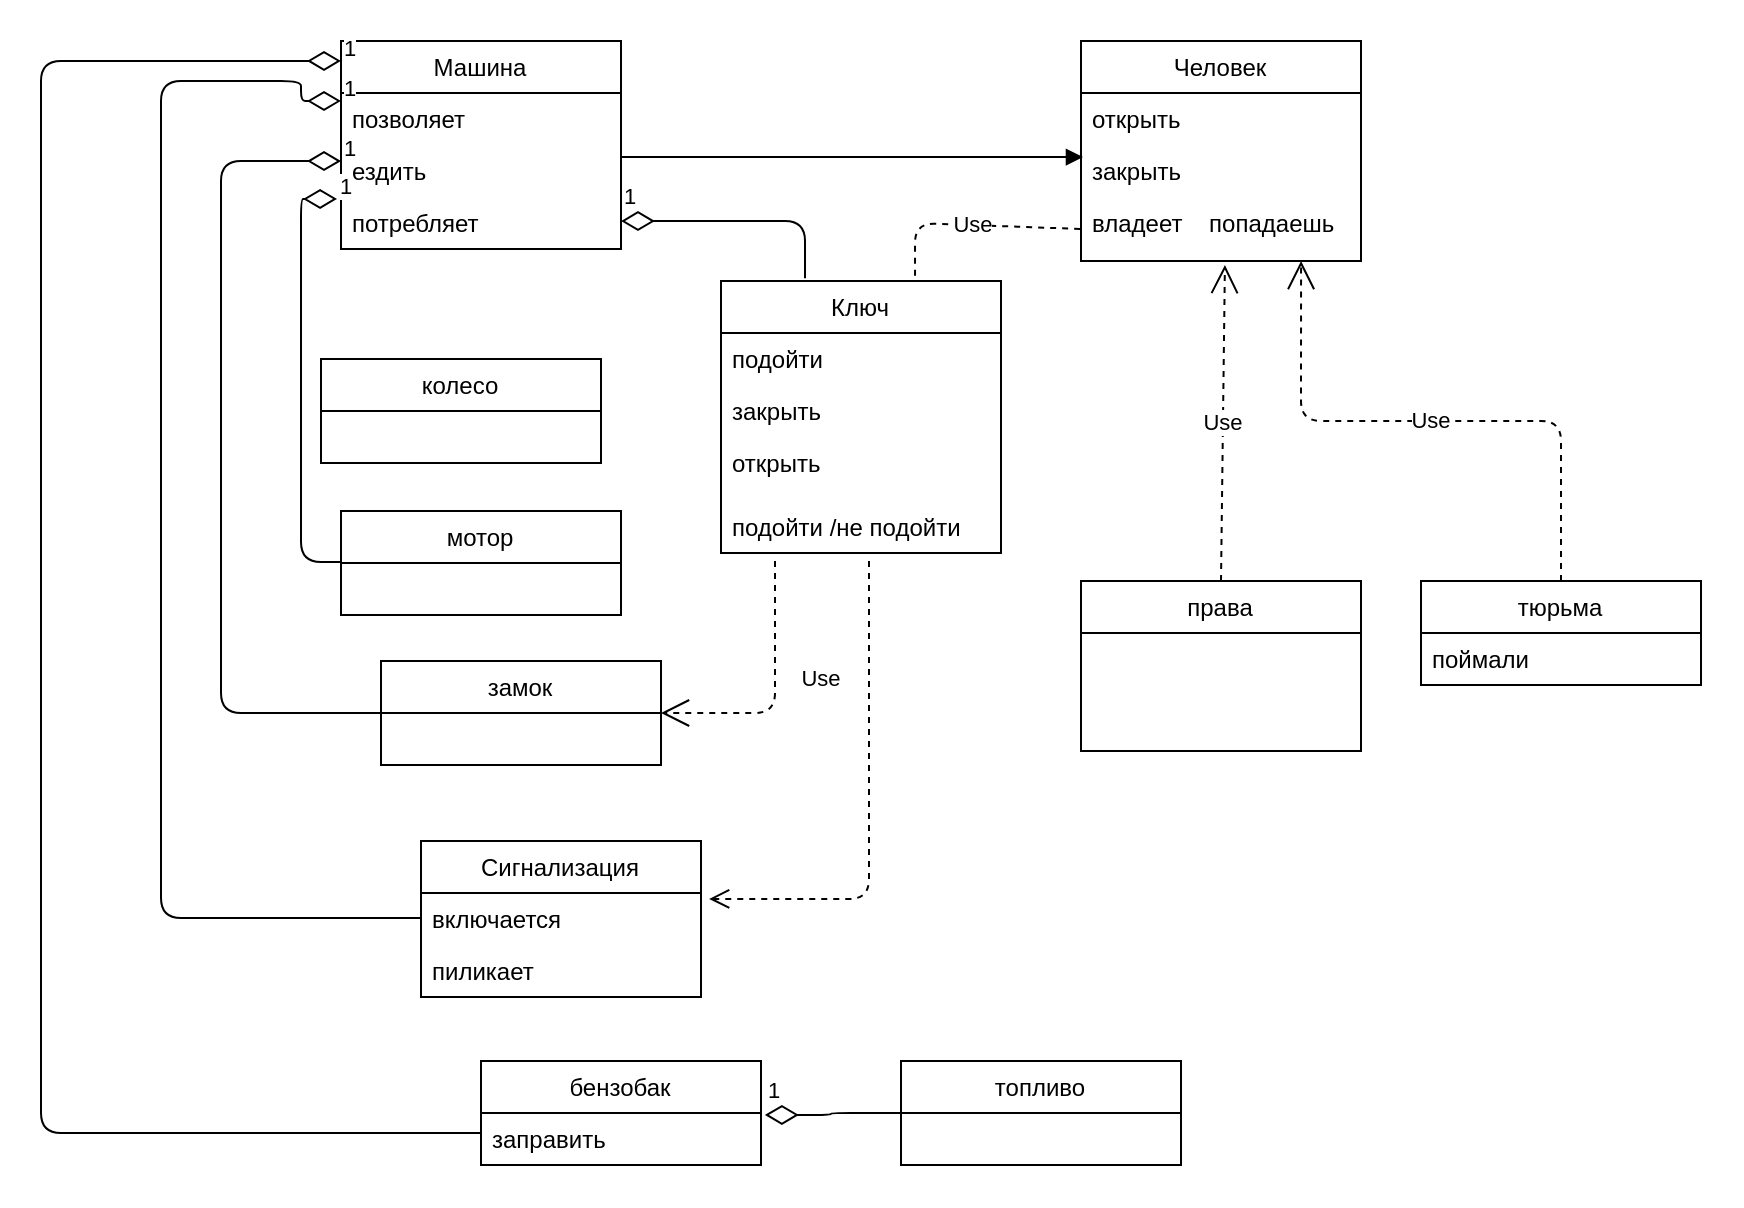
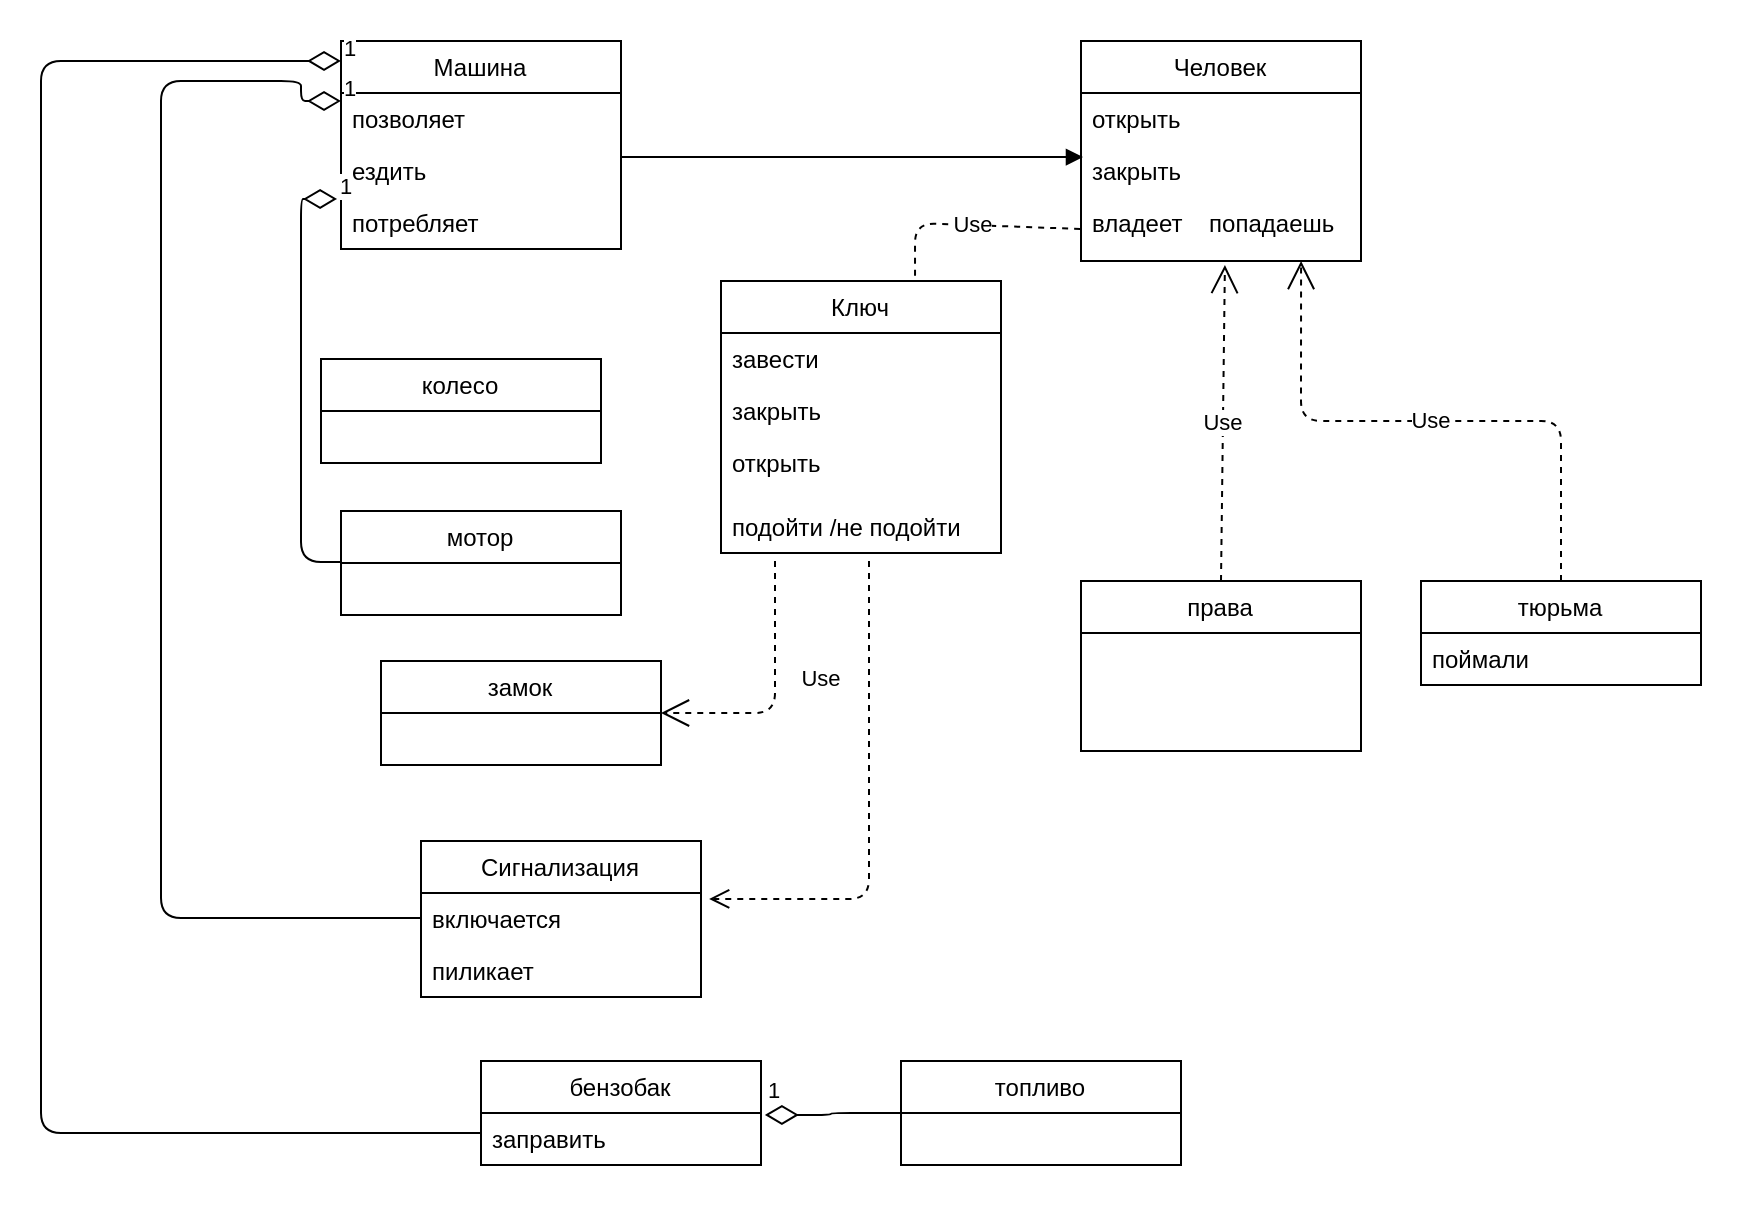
(750, 221) -> none
(779, 360) -> (779, 360)
(221, 471) -> none
